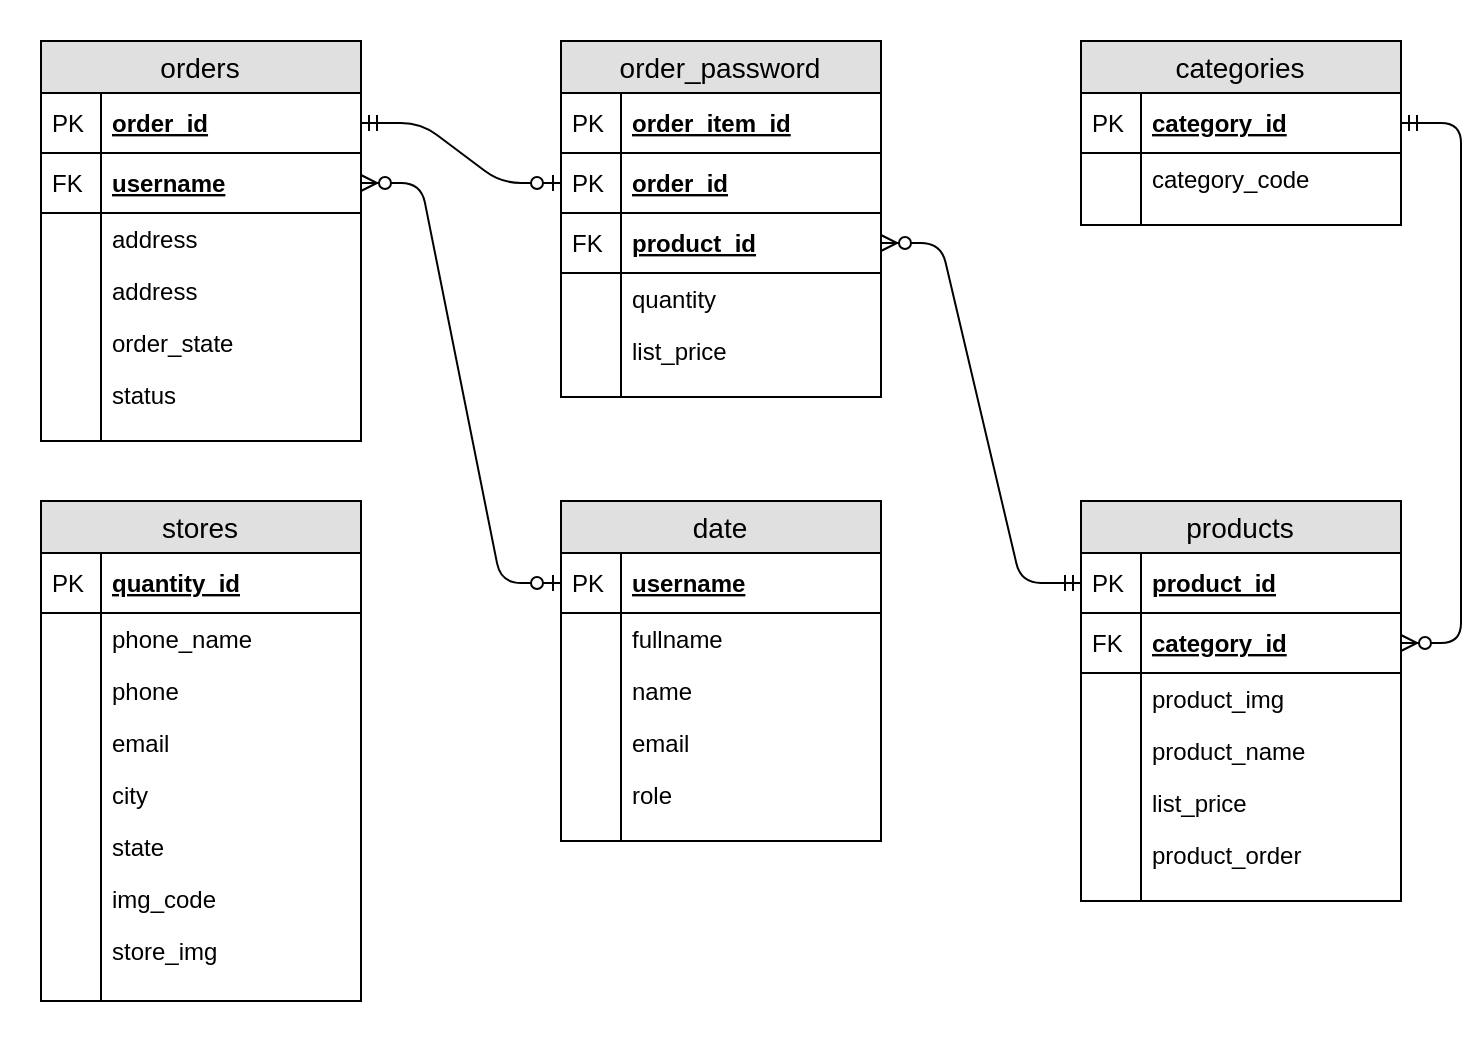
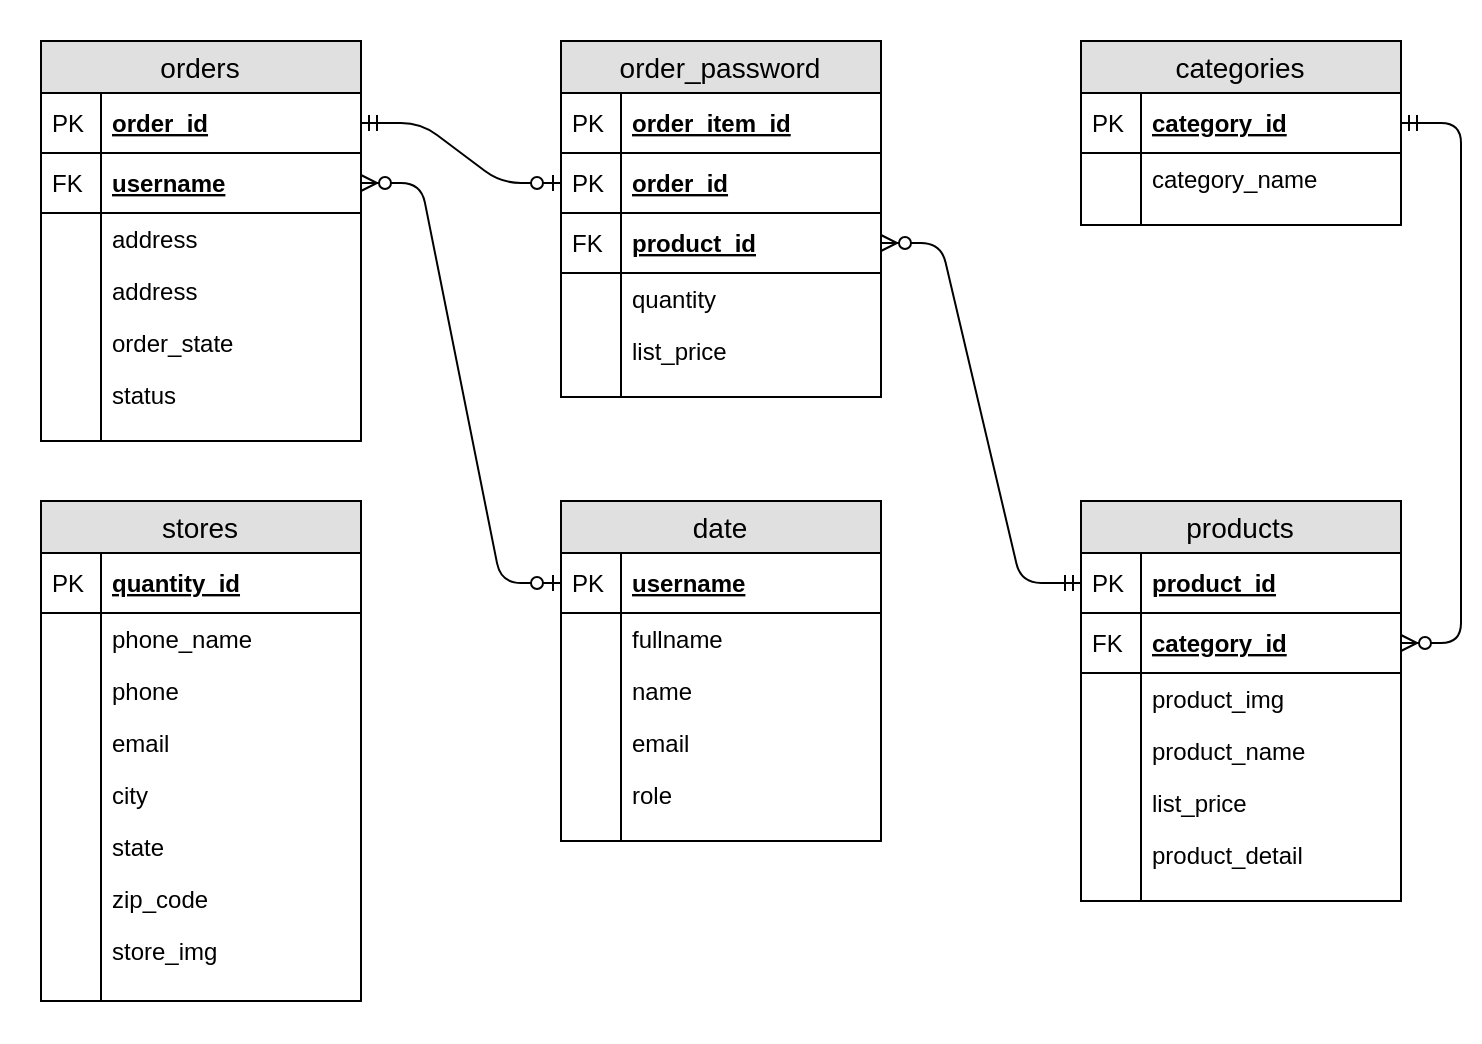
(1239, 180) -> (1239, 180)
(1239, 856) -> (1240, 856)
(163, 900) -> (163, 900)
